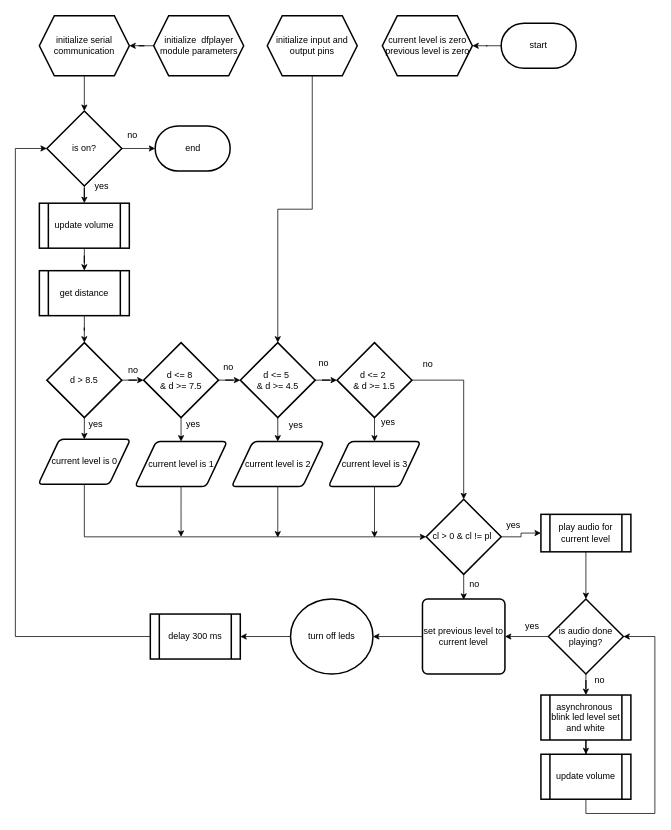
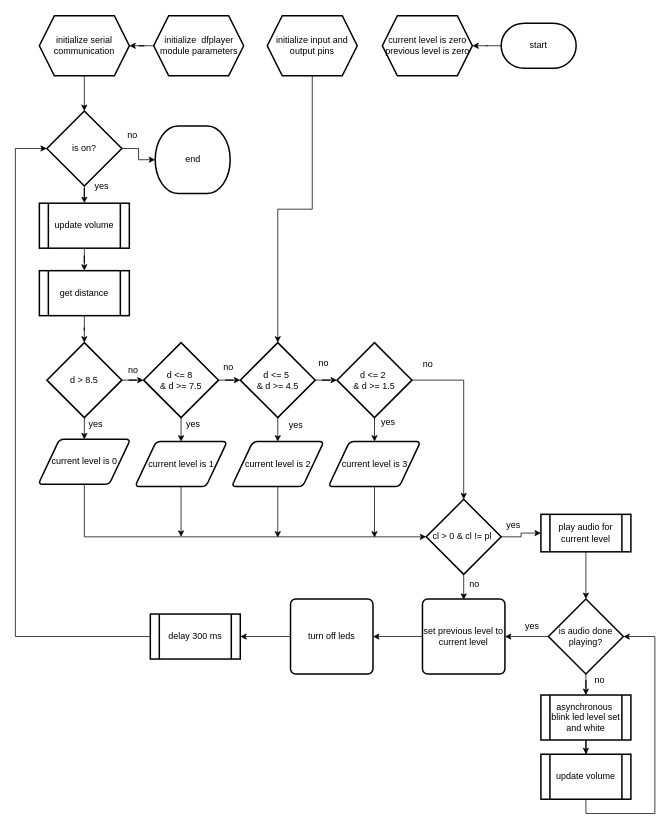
(193, 148) -> (193, 159)
(332, 636) -> (332, 636)
